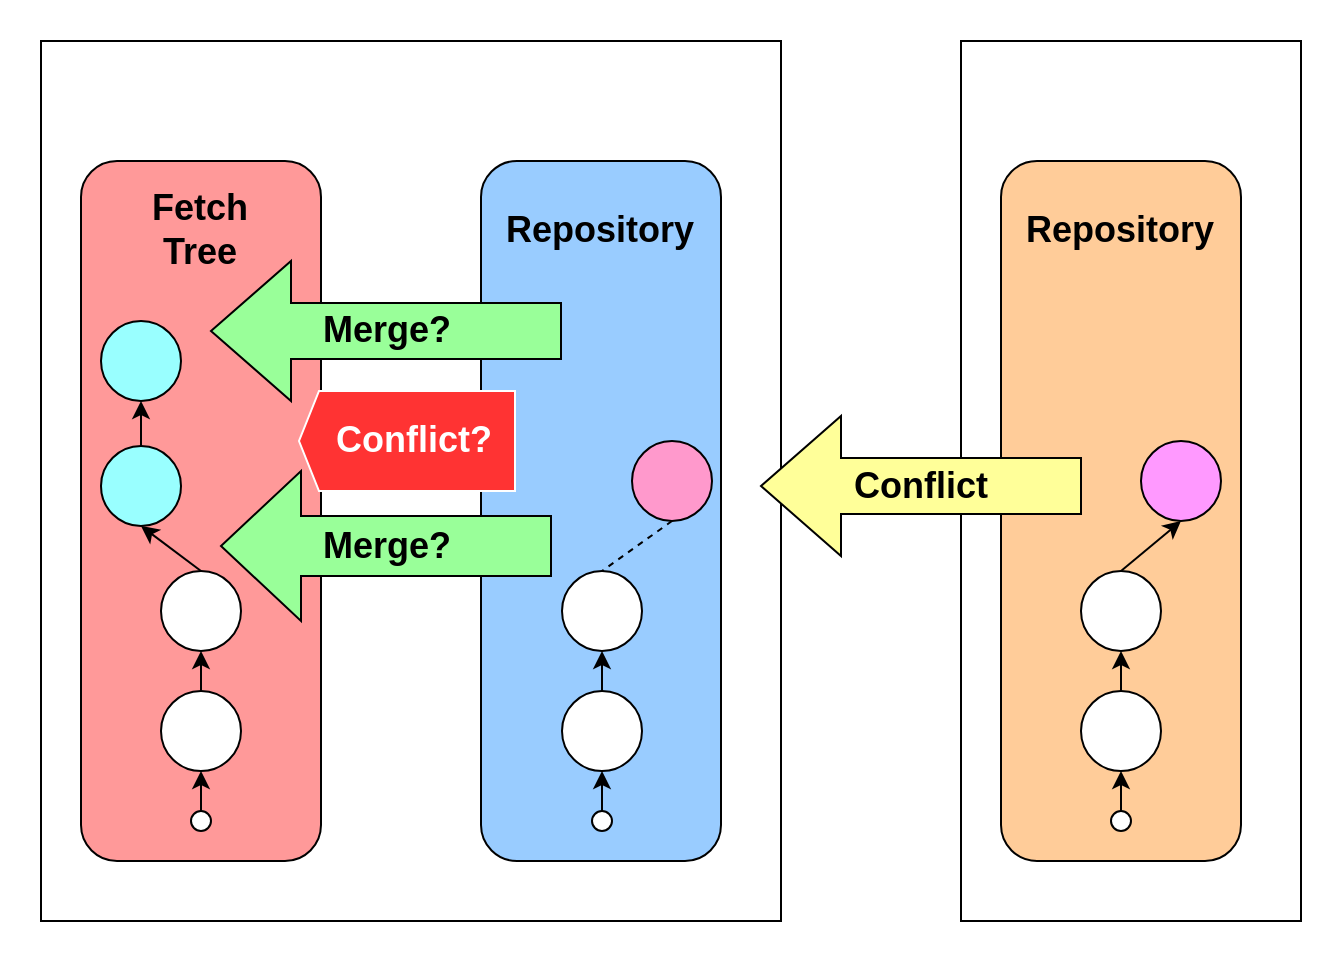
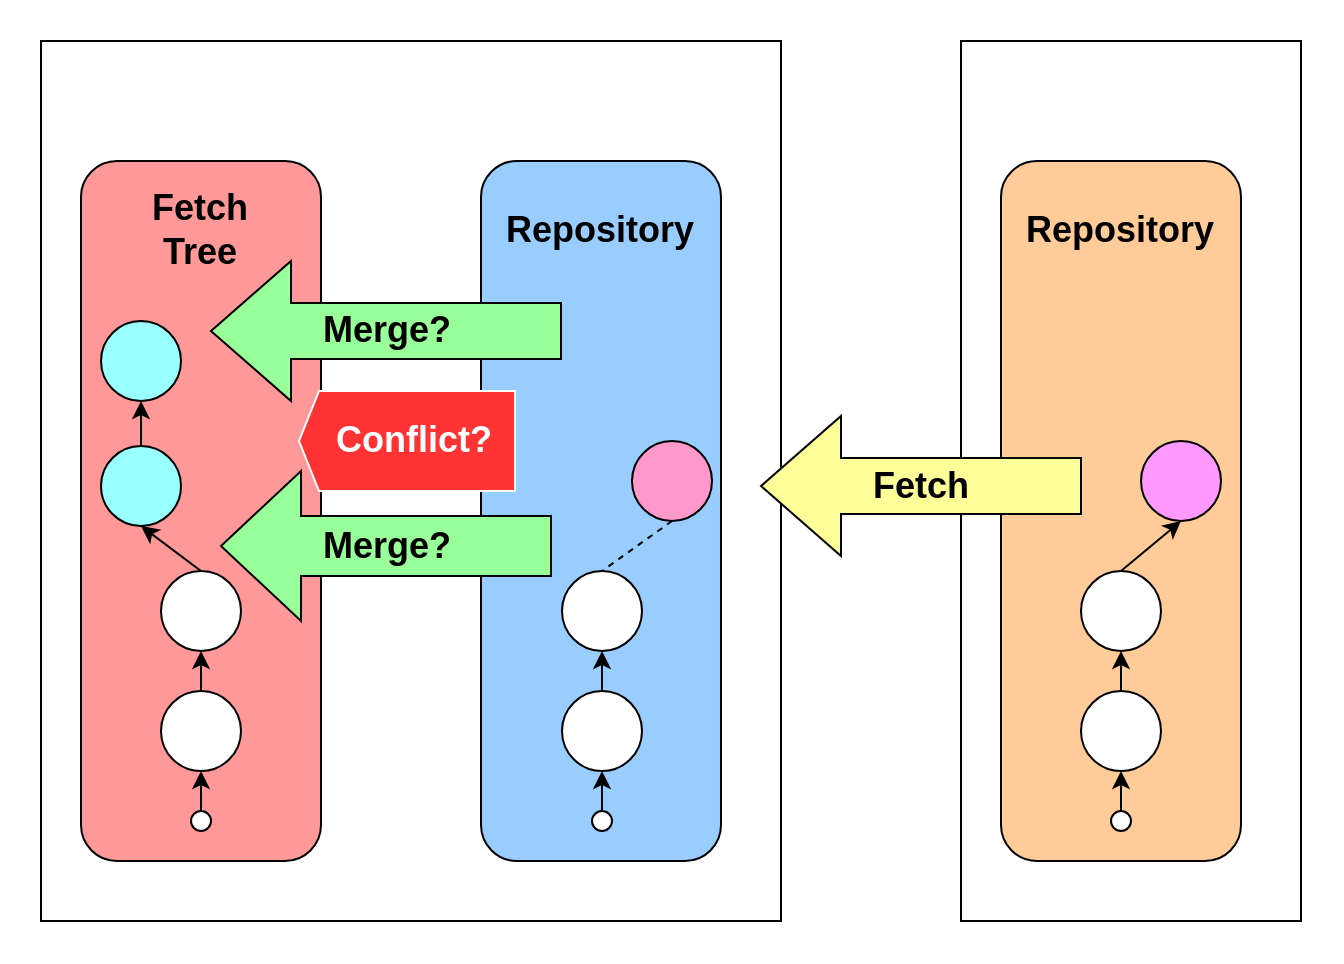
(922, 487) -> (922, 487)
